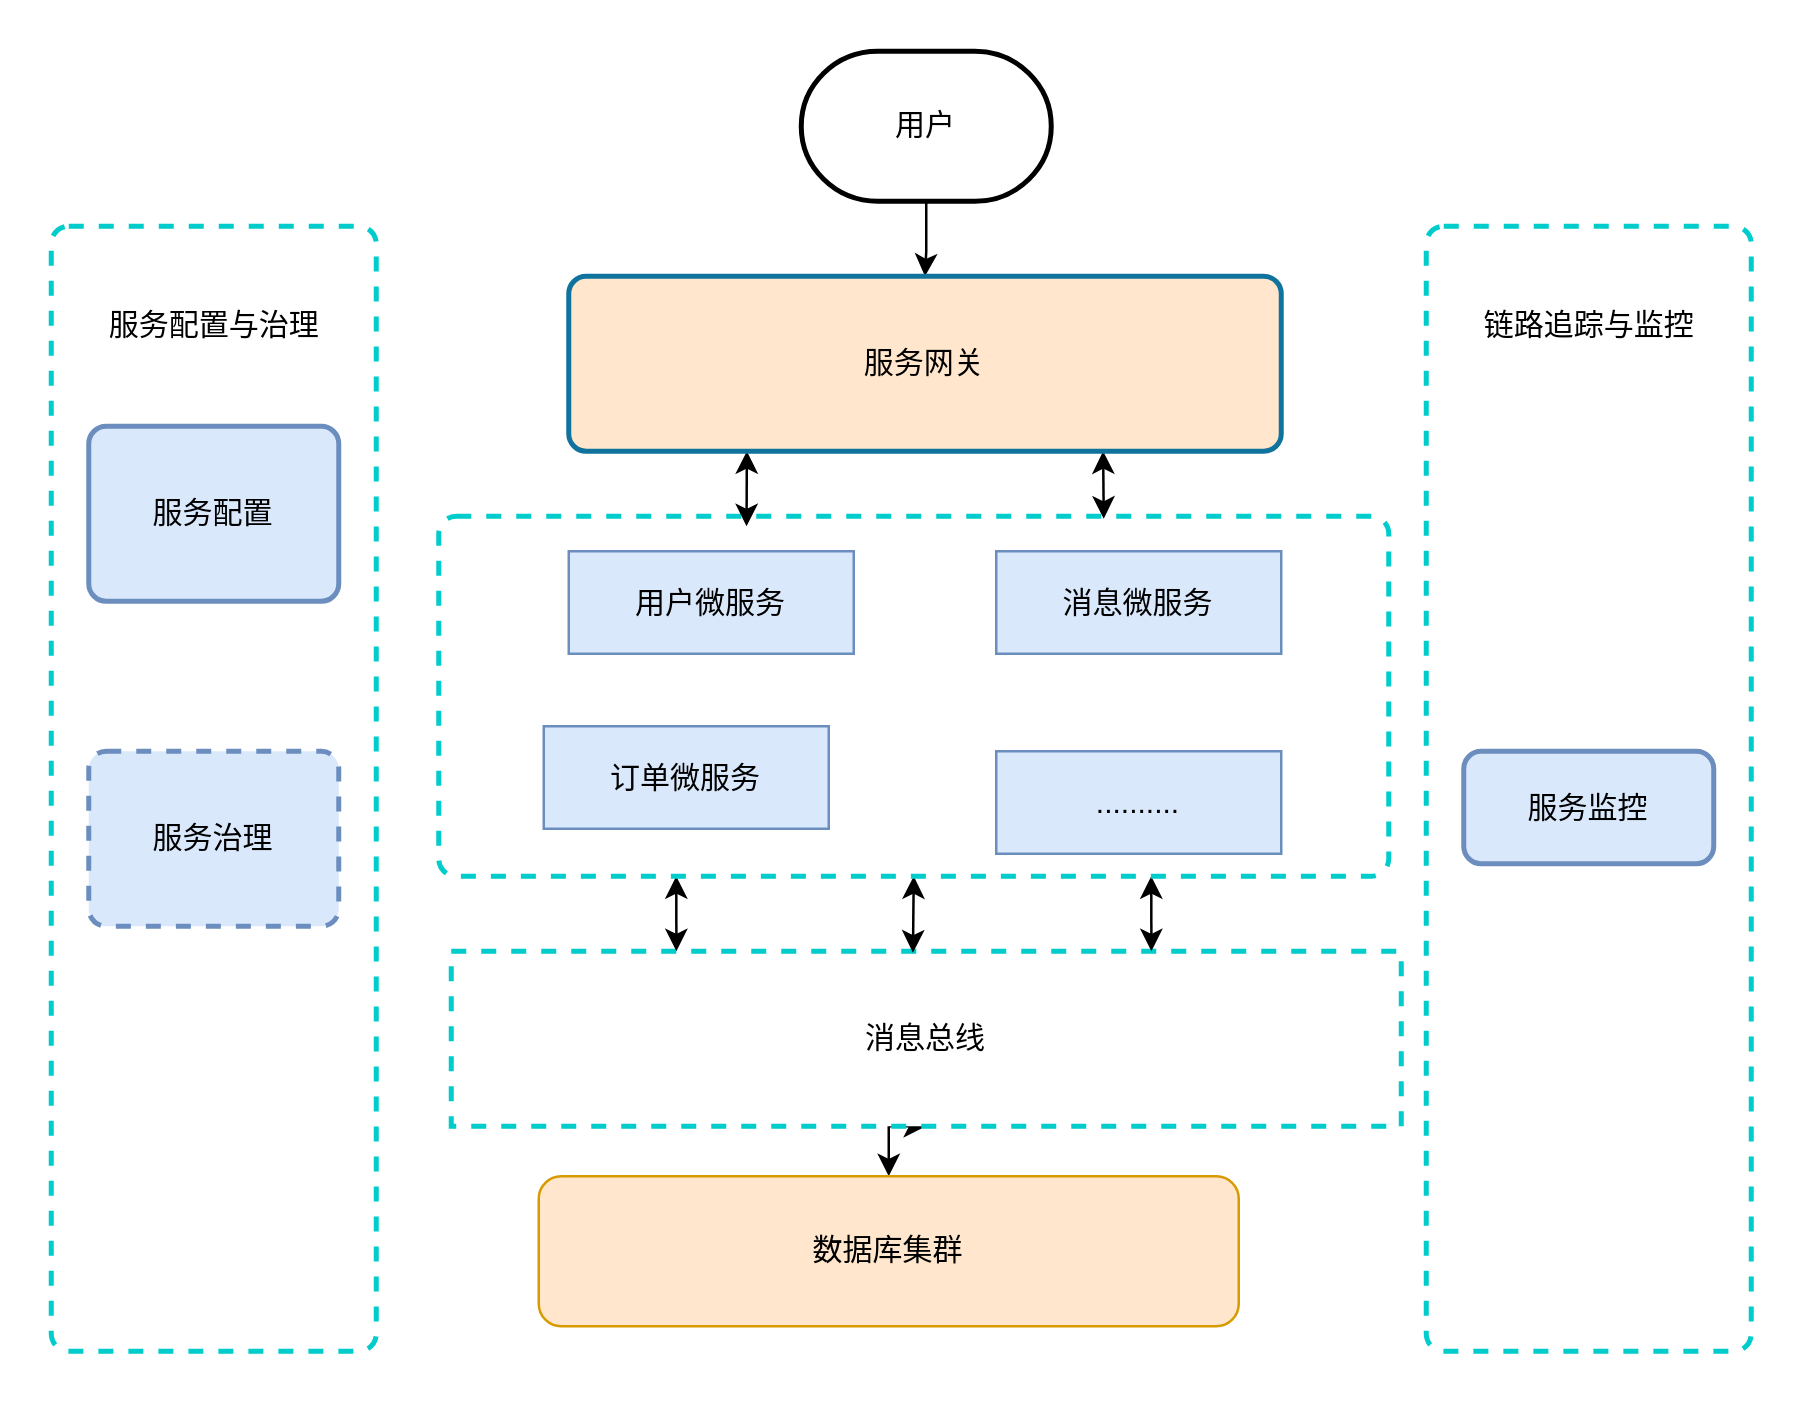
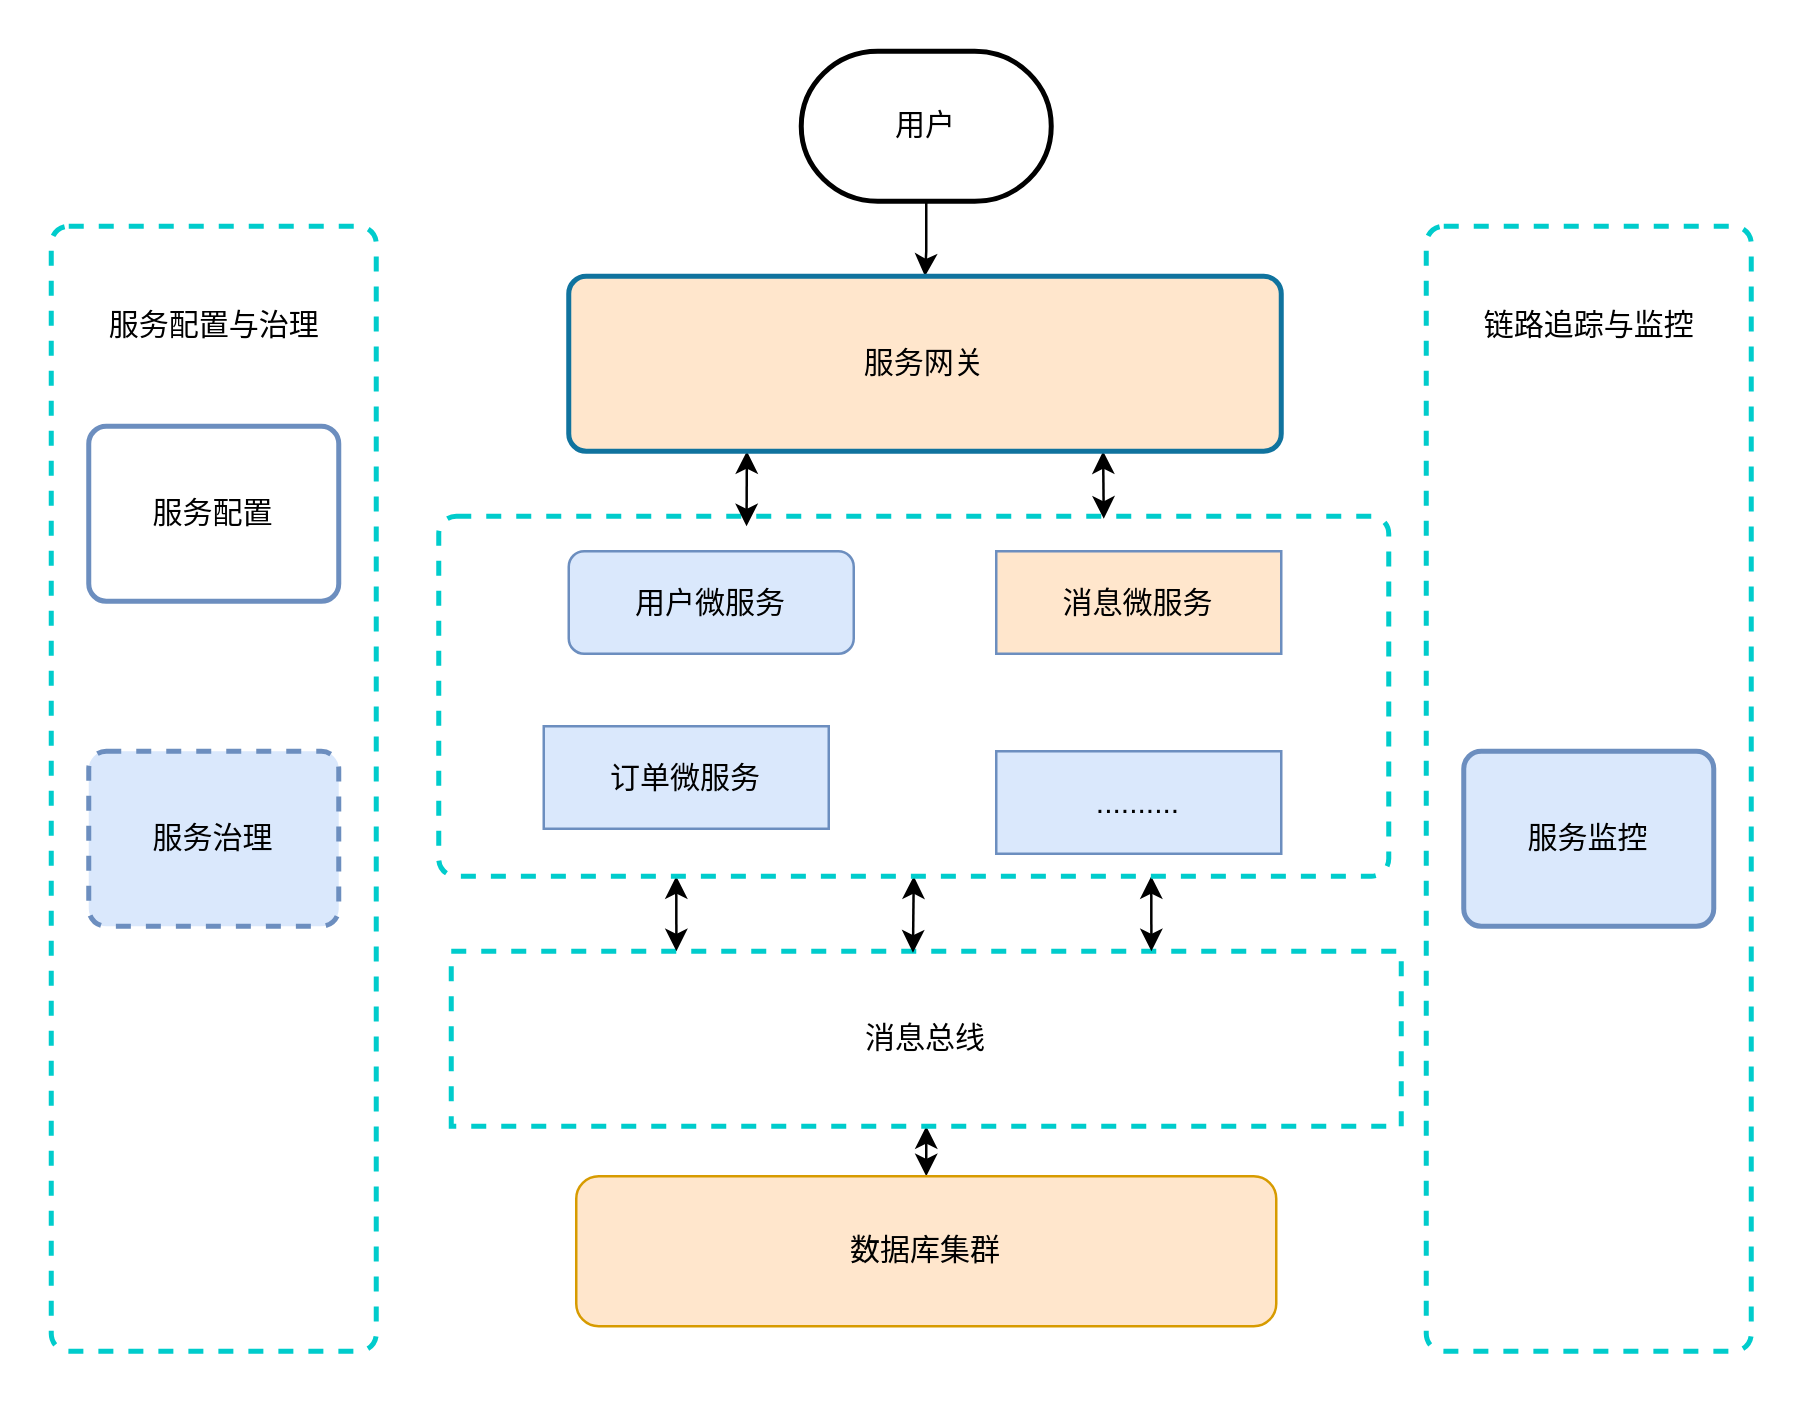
(214, 514) -> (214, 514)
(711, 603) -> (711, 603)
(1139, 603) -> (1139, 603)
(1589, 808) -> (1589, 839)
(889, 1251) -> (926, 1251)
